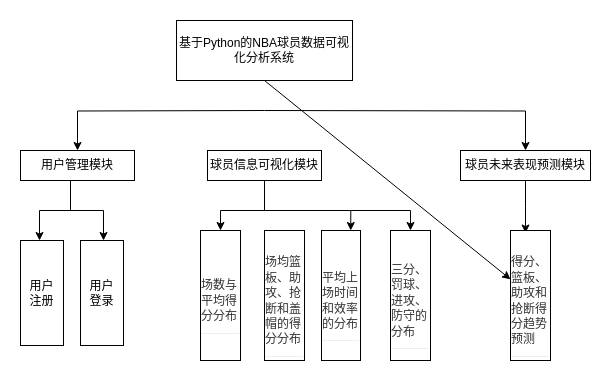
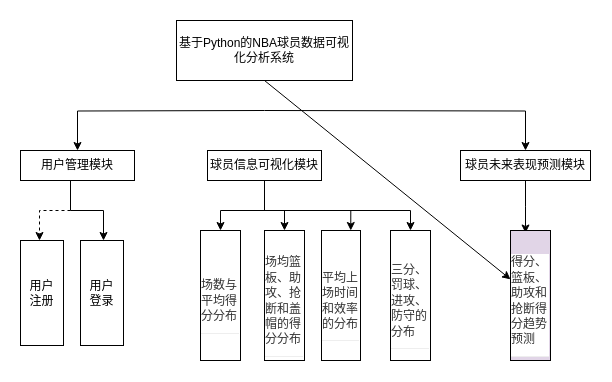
(43, 211) -> (43, 211)
none -> (285, 218)
(531, 296) -> (531, 296)
